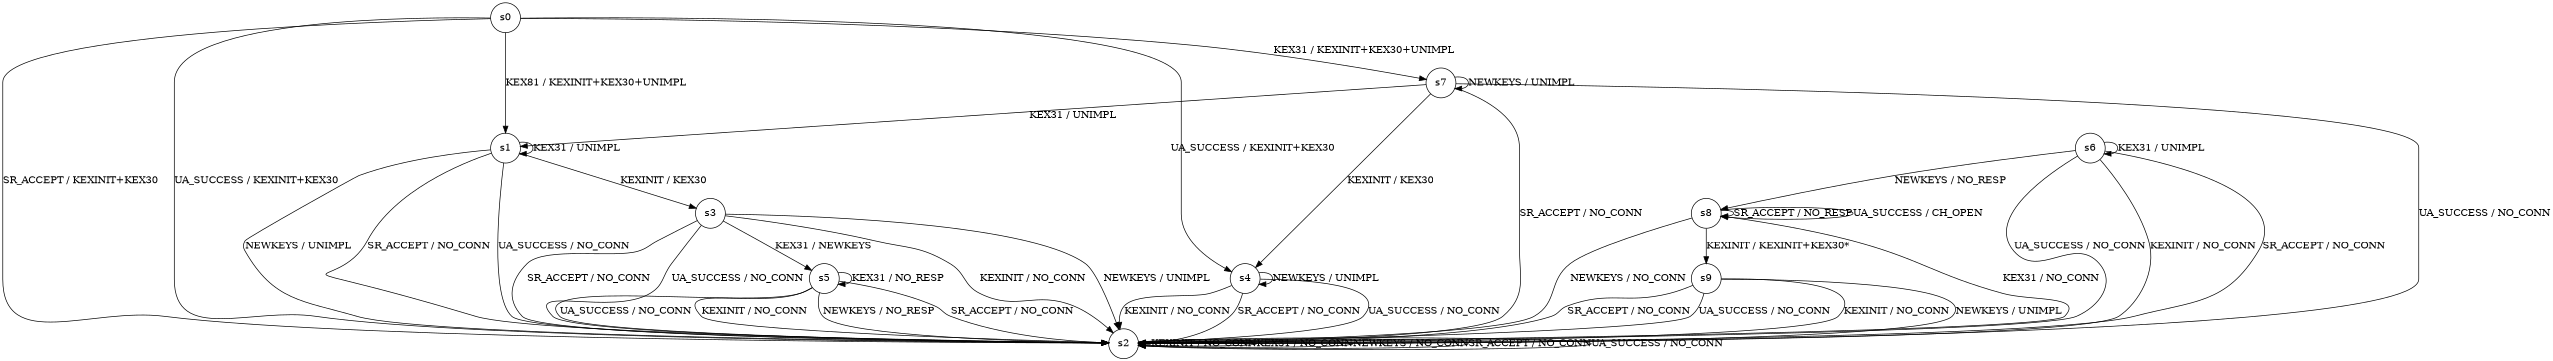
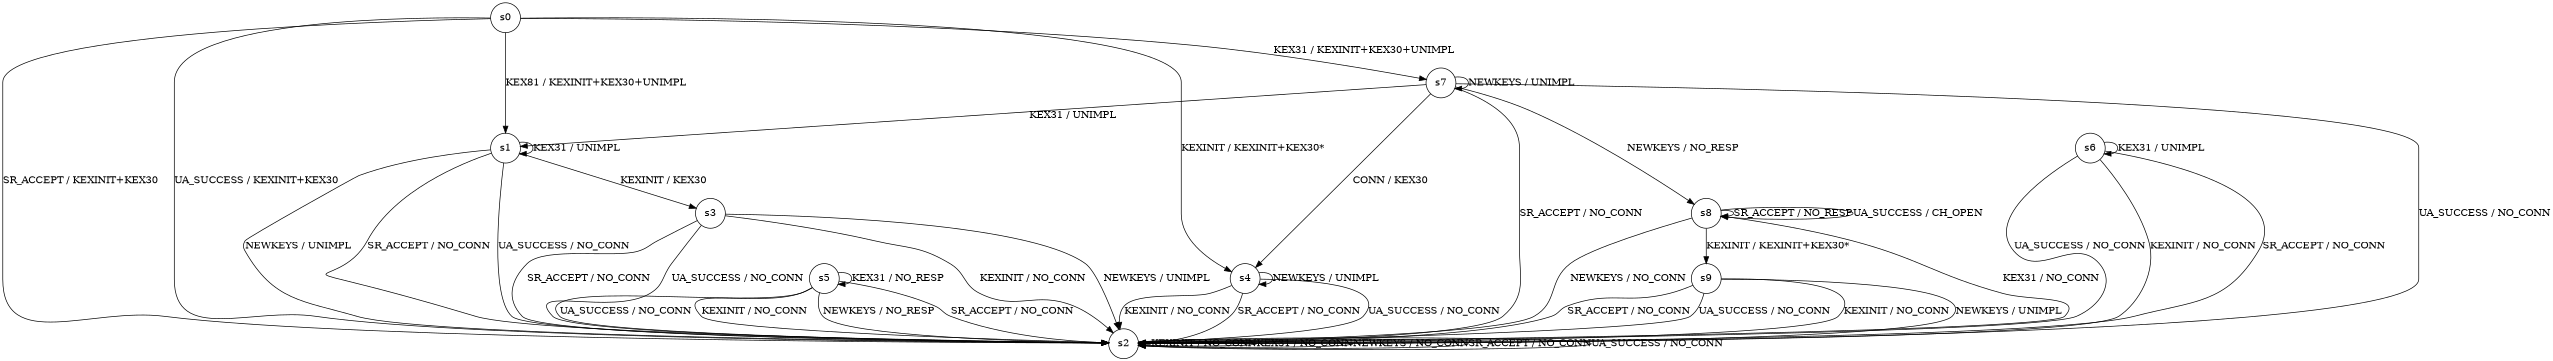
(1253, 148) -> (1253, 148)
(1901, 174) -> (1577, 133)
(1391, 181) -> (1391, 181)
(765, 244) -> none
